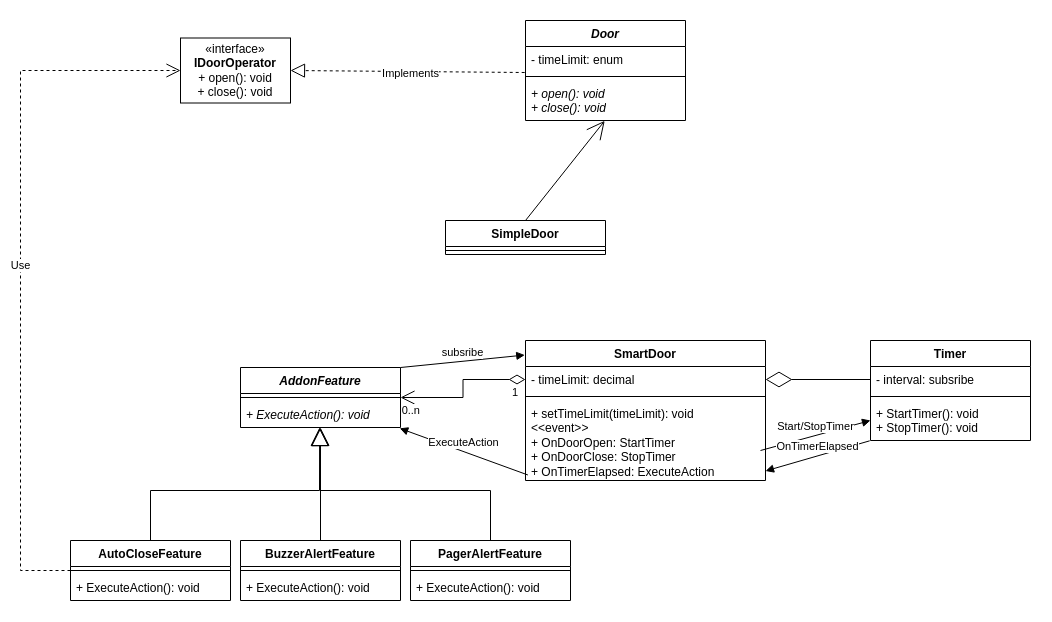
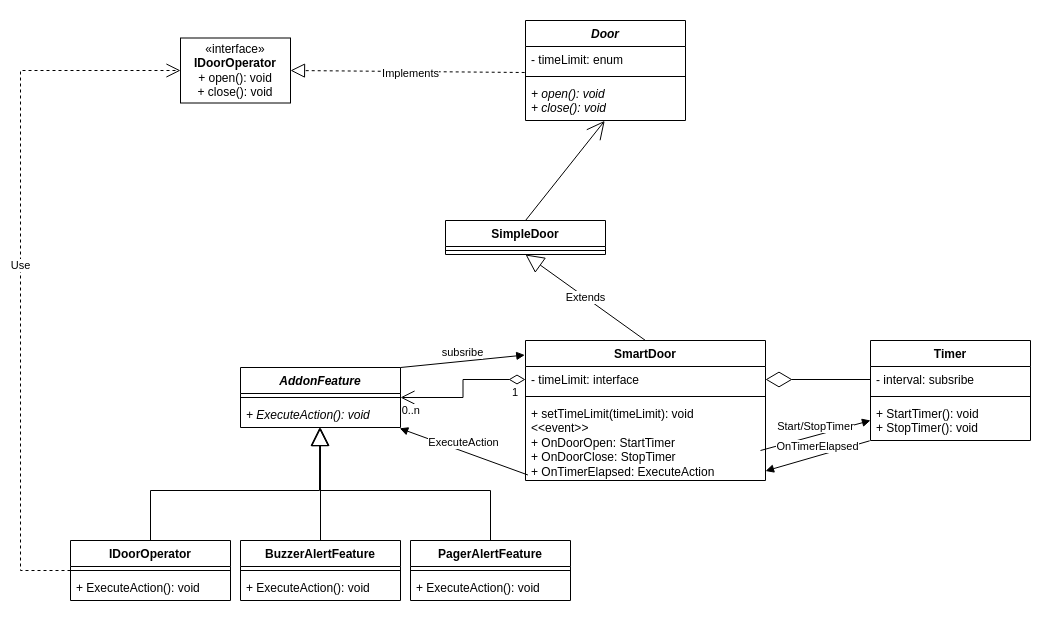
none -> (593, 303)
(586, 381) -> (595, 381)
(151, 555) -> (151, 555)
